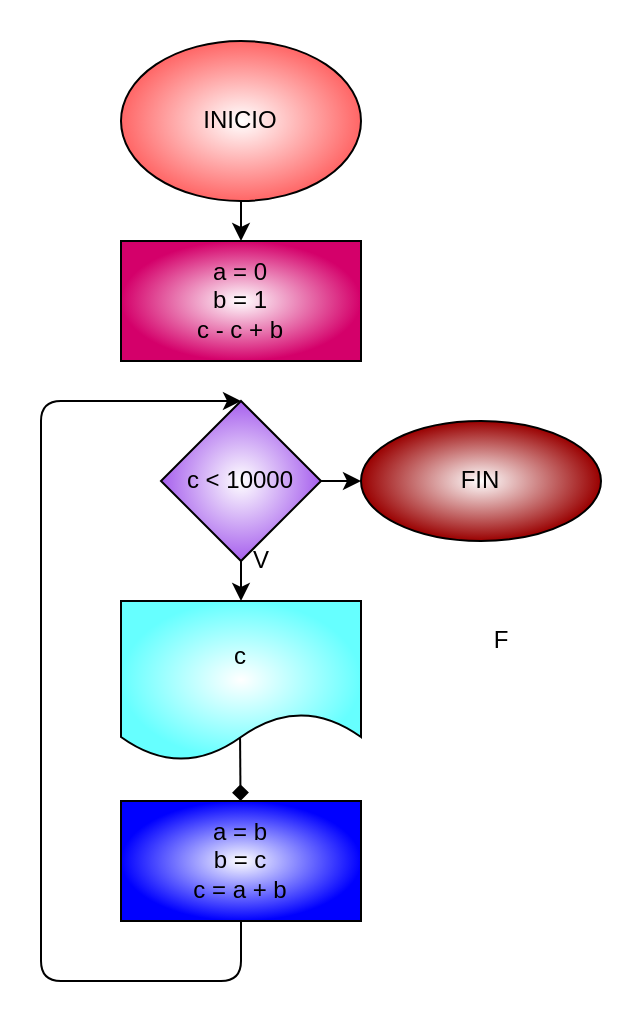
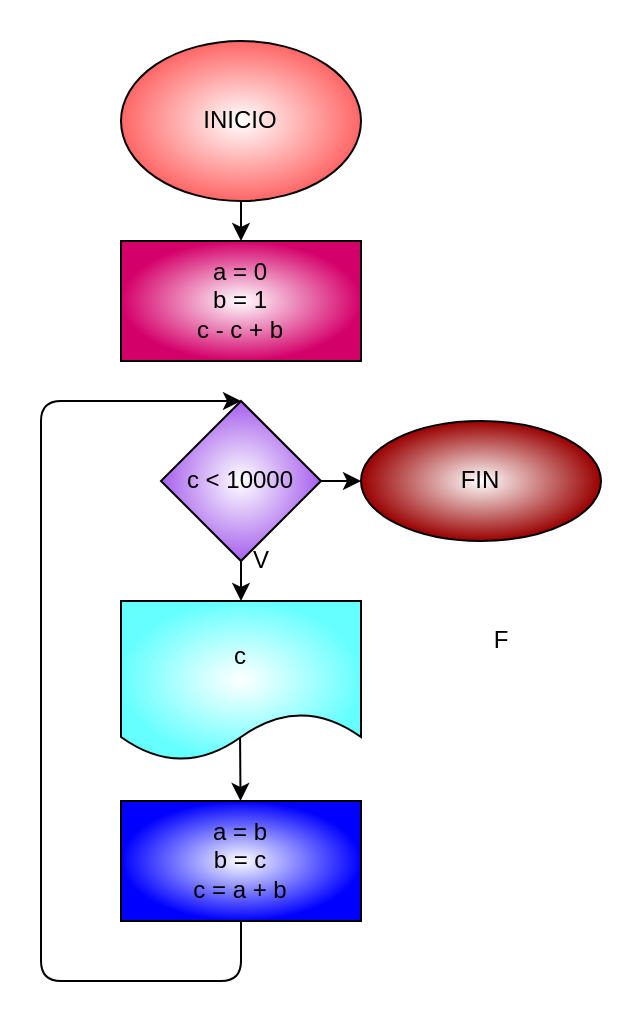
(240, 784) -> (240, 785)
